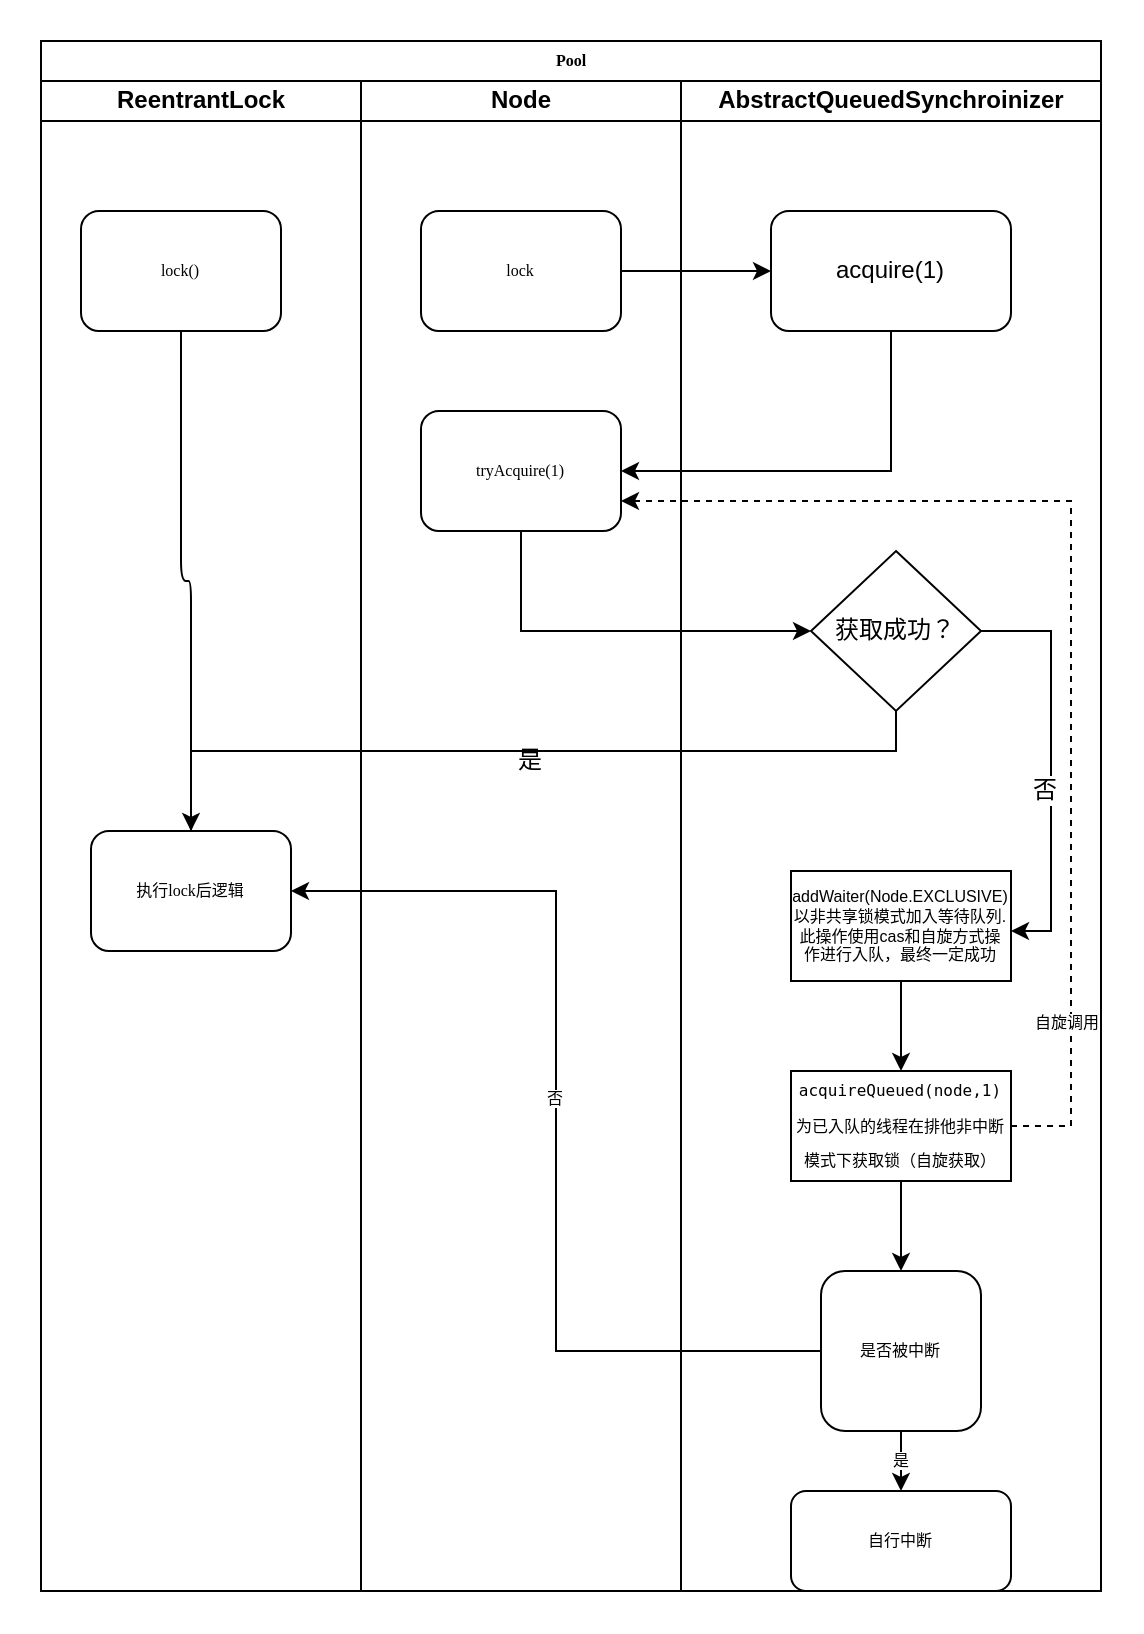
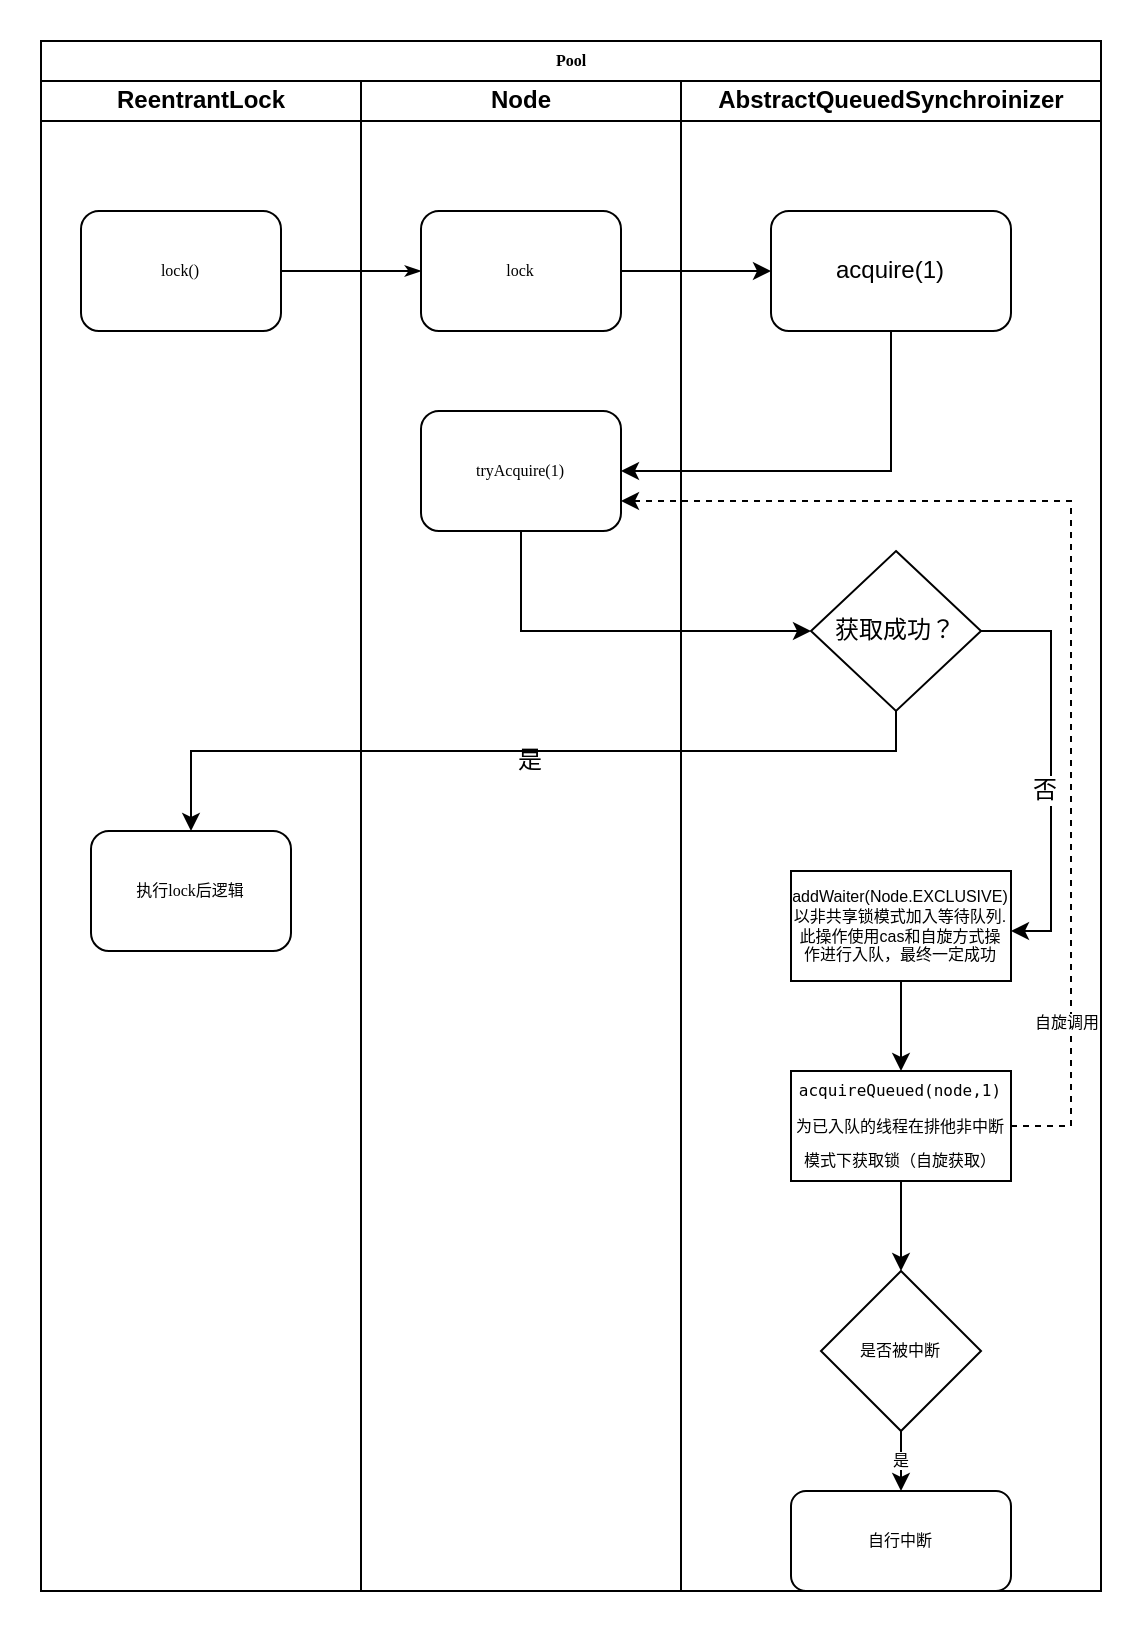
(181, 537) -> (319, 271)
(556, 1086) -> none
(901, 1351) -> (901, 1351)
